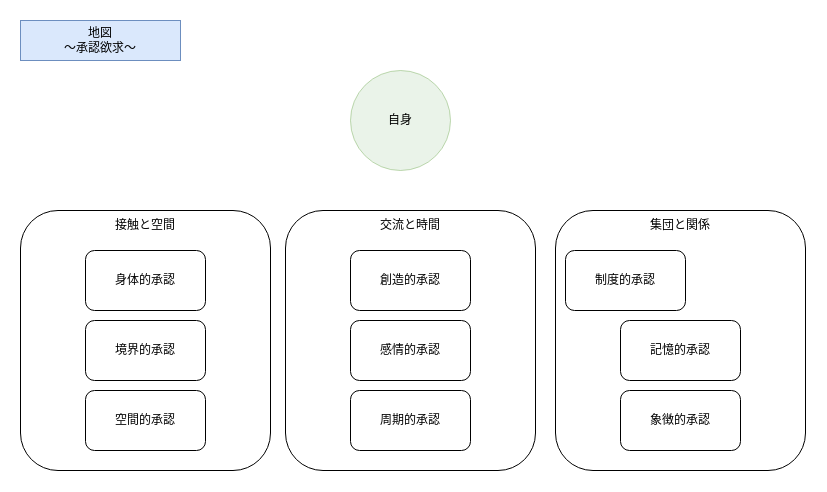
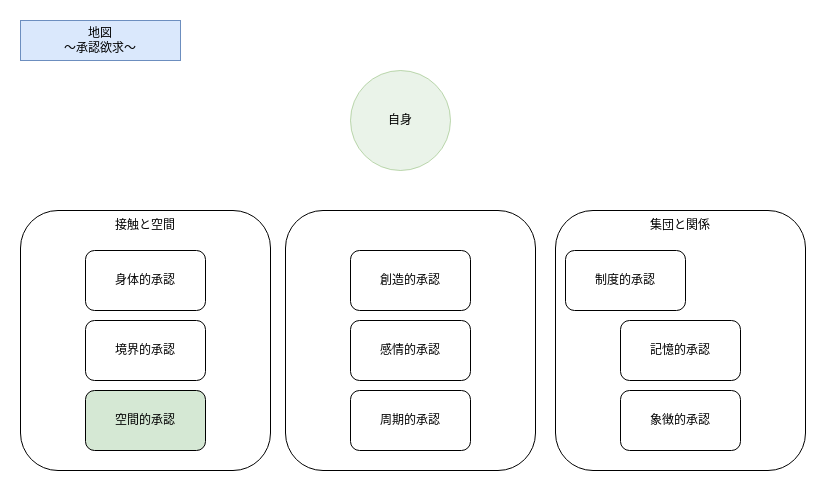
(411, 226) -> none
(146, 421) -> (146, 421)
